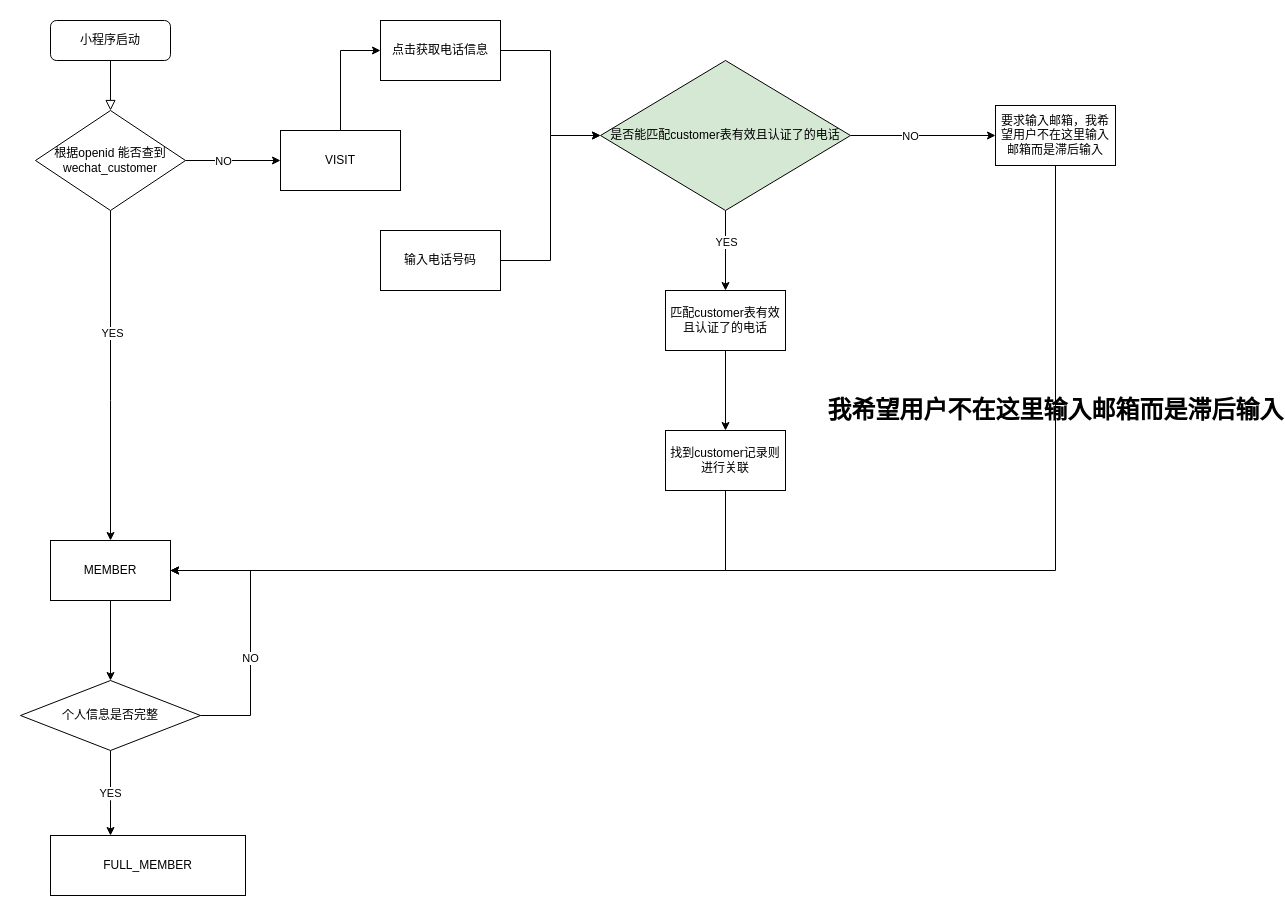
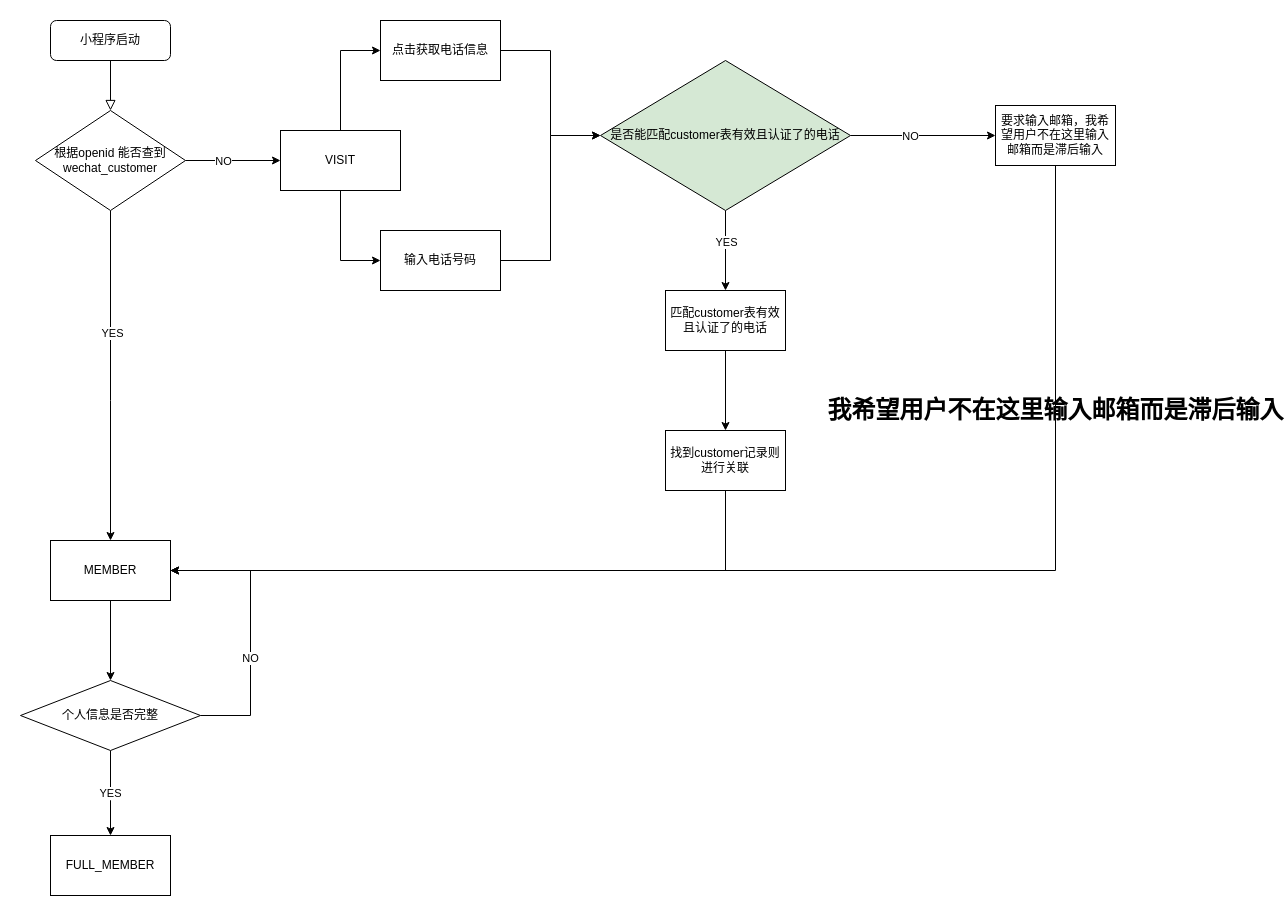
none -> (341, 242)
(148, 866) -> (111, 866)
